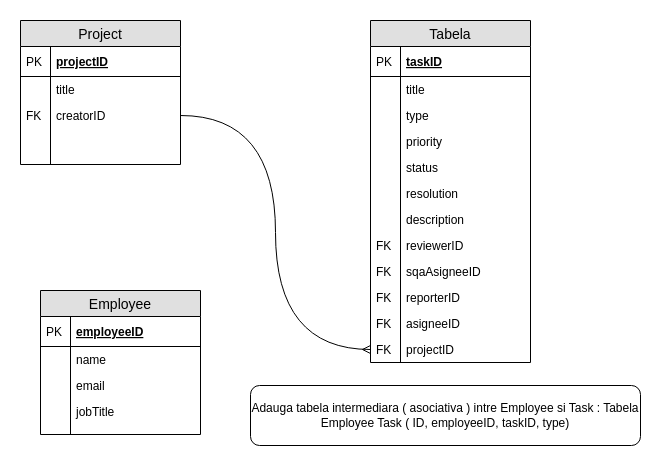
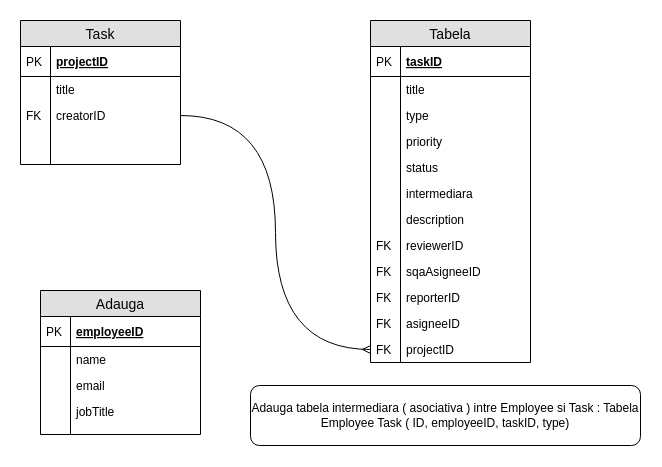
(100, 34) -> (100, 34)
(436, 194) -> (443, 194)
(120, 304) -> (120, 304)
